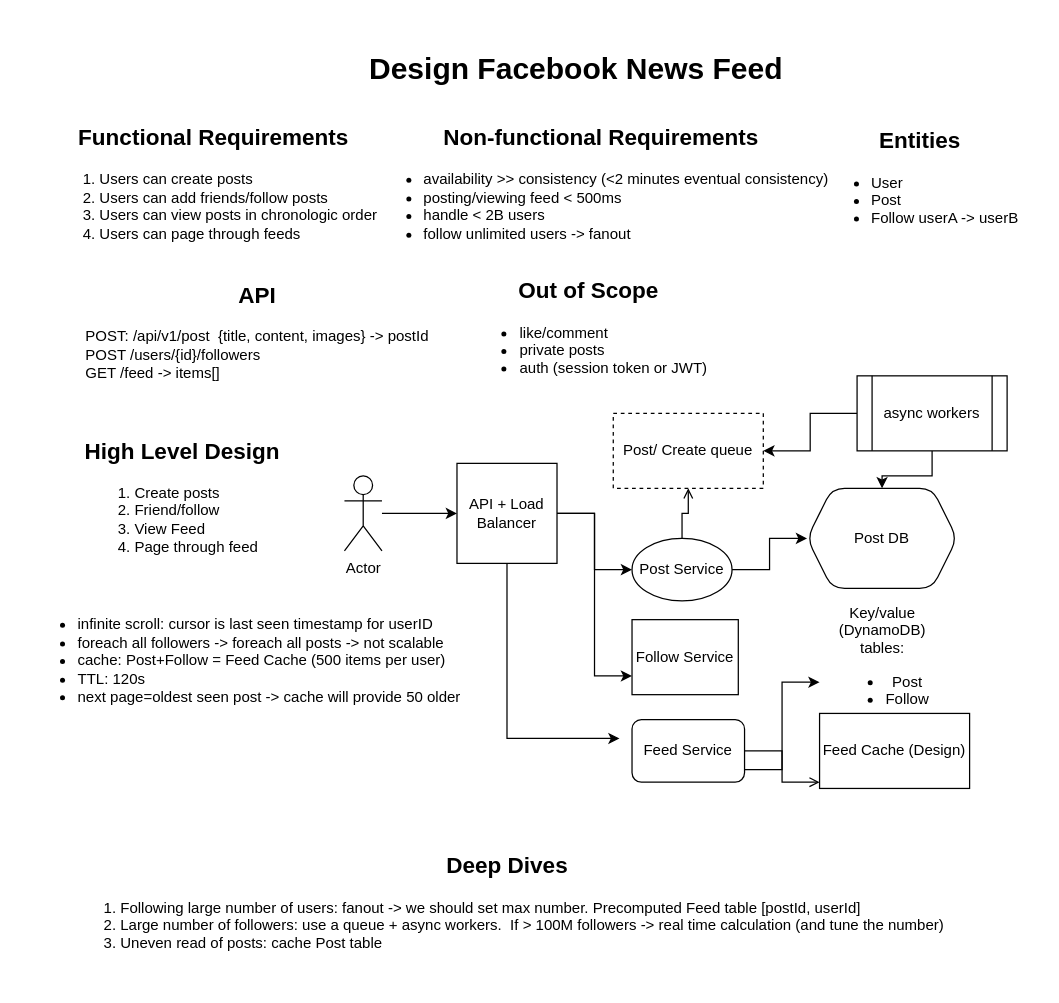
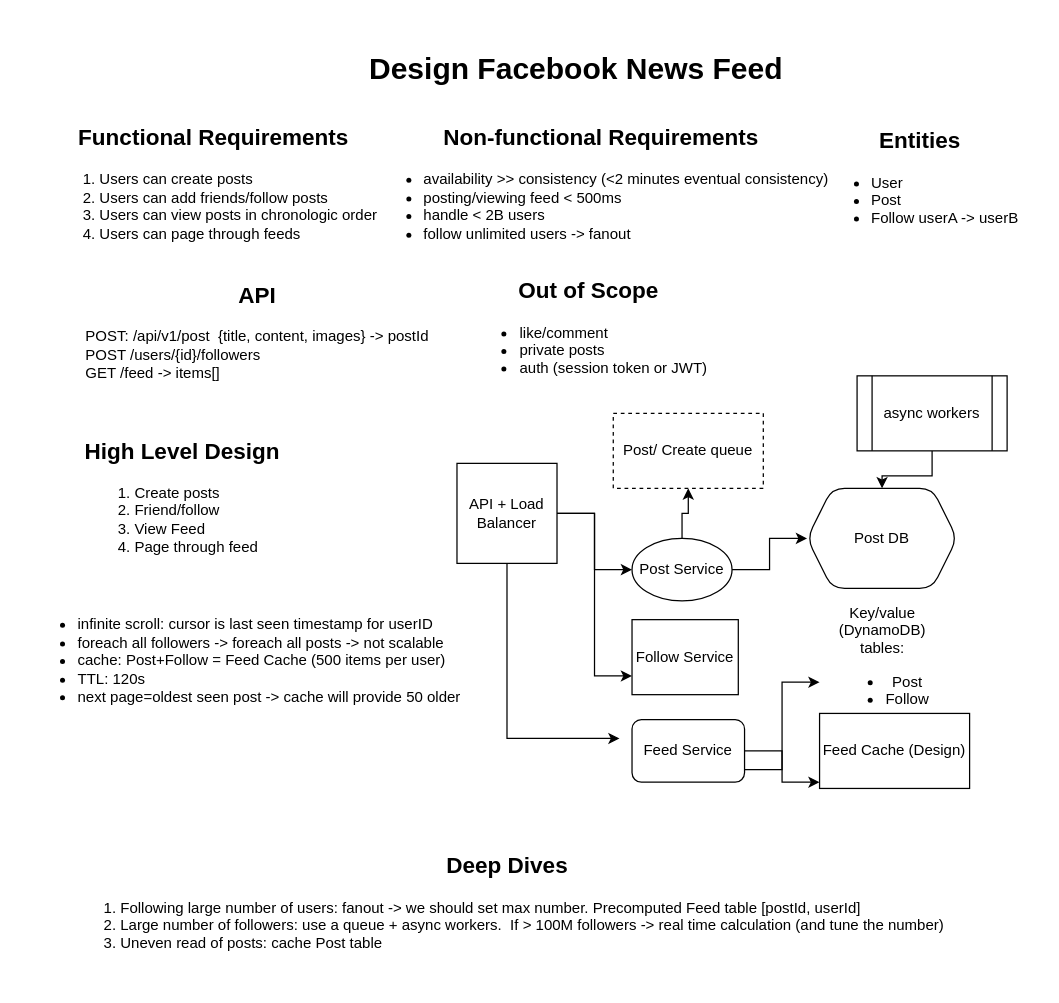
(810, 427) -> none
(688, 495) -> (688, 498)
(363, 513) -> none
(415, 513) -> none
(811, 782) -> (809, 782)
